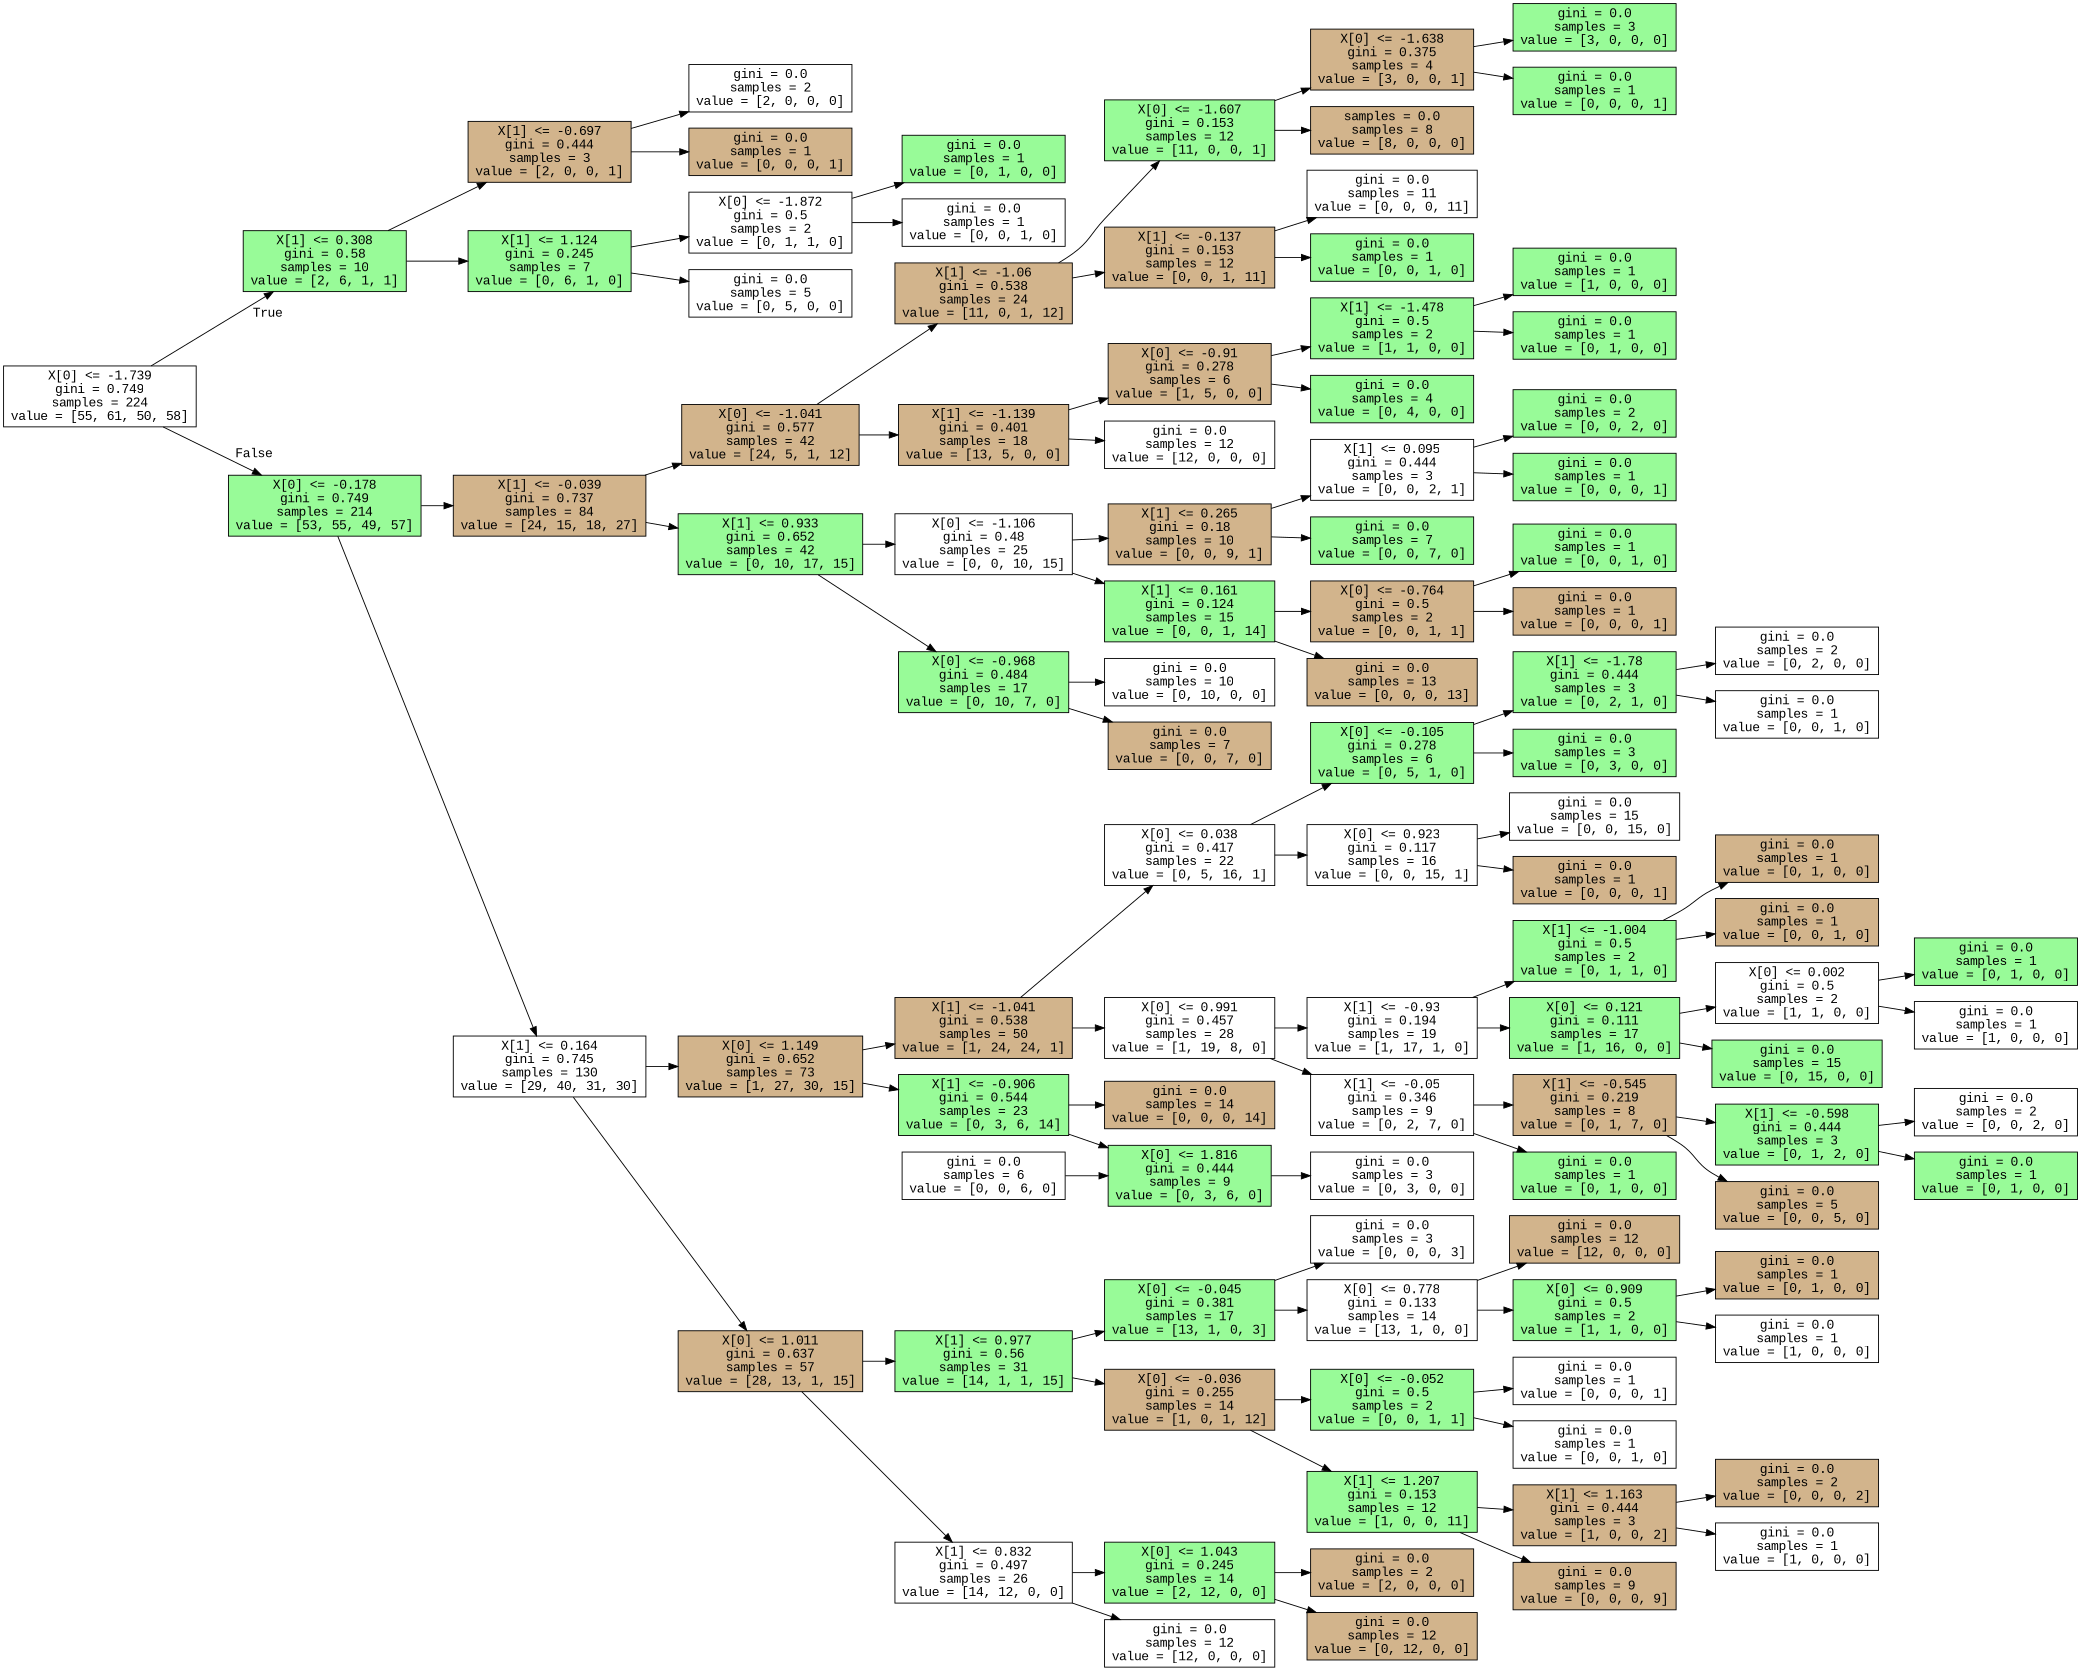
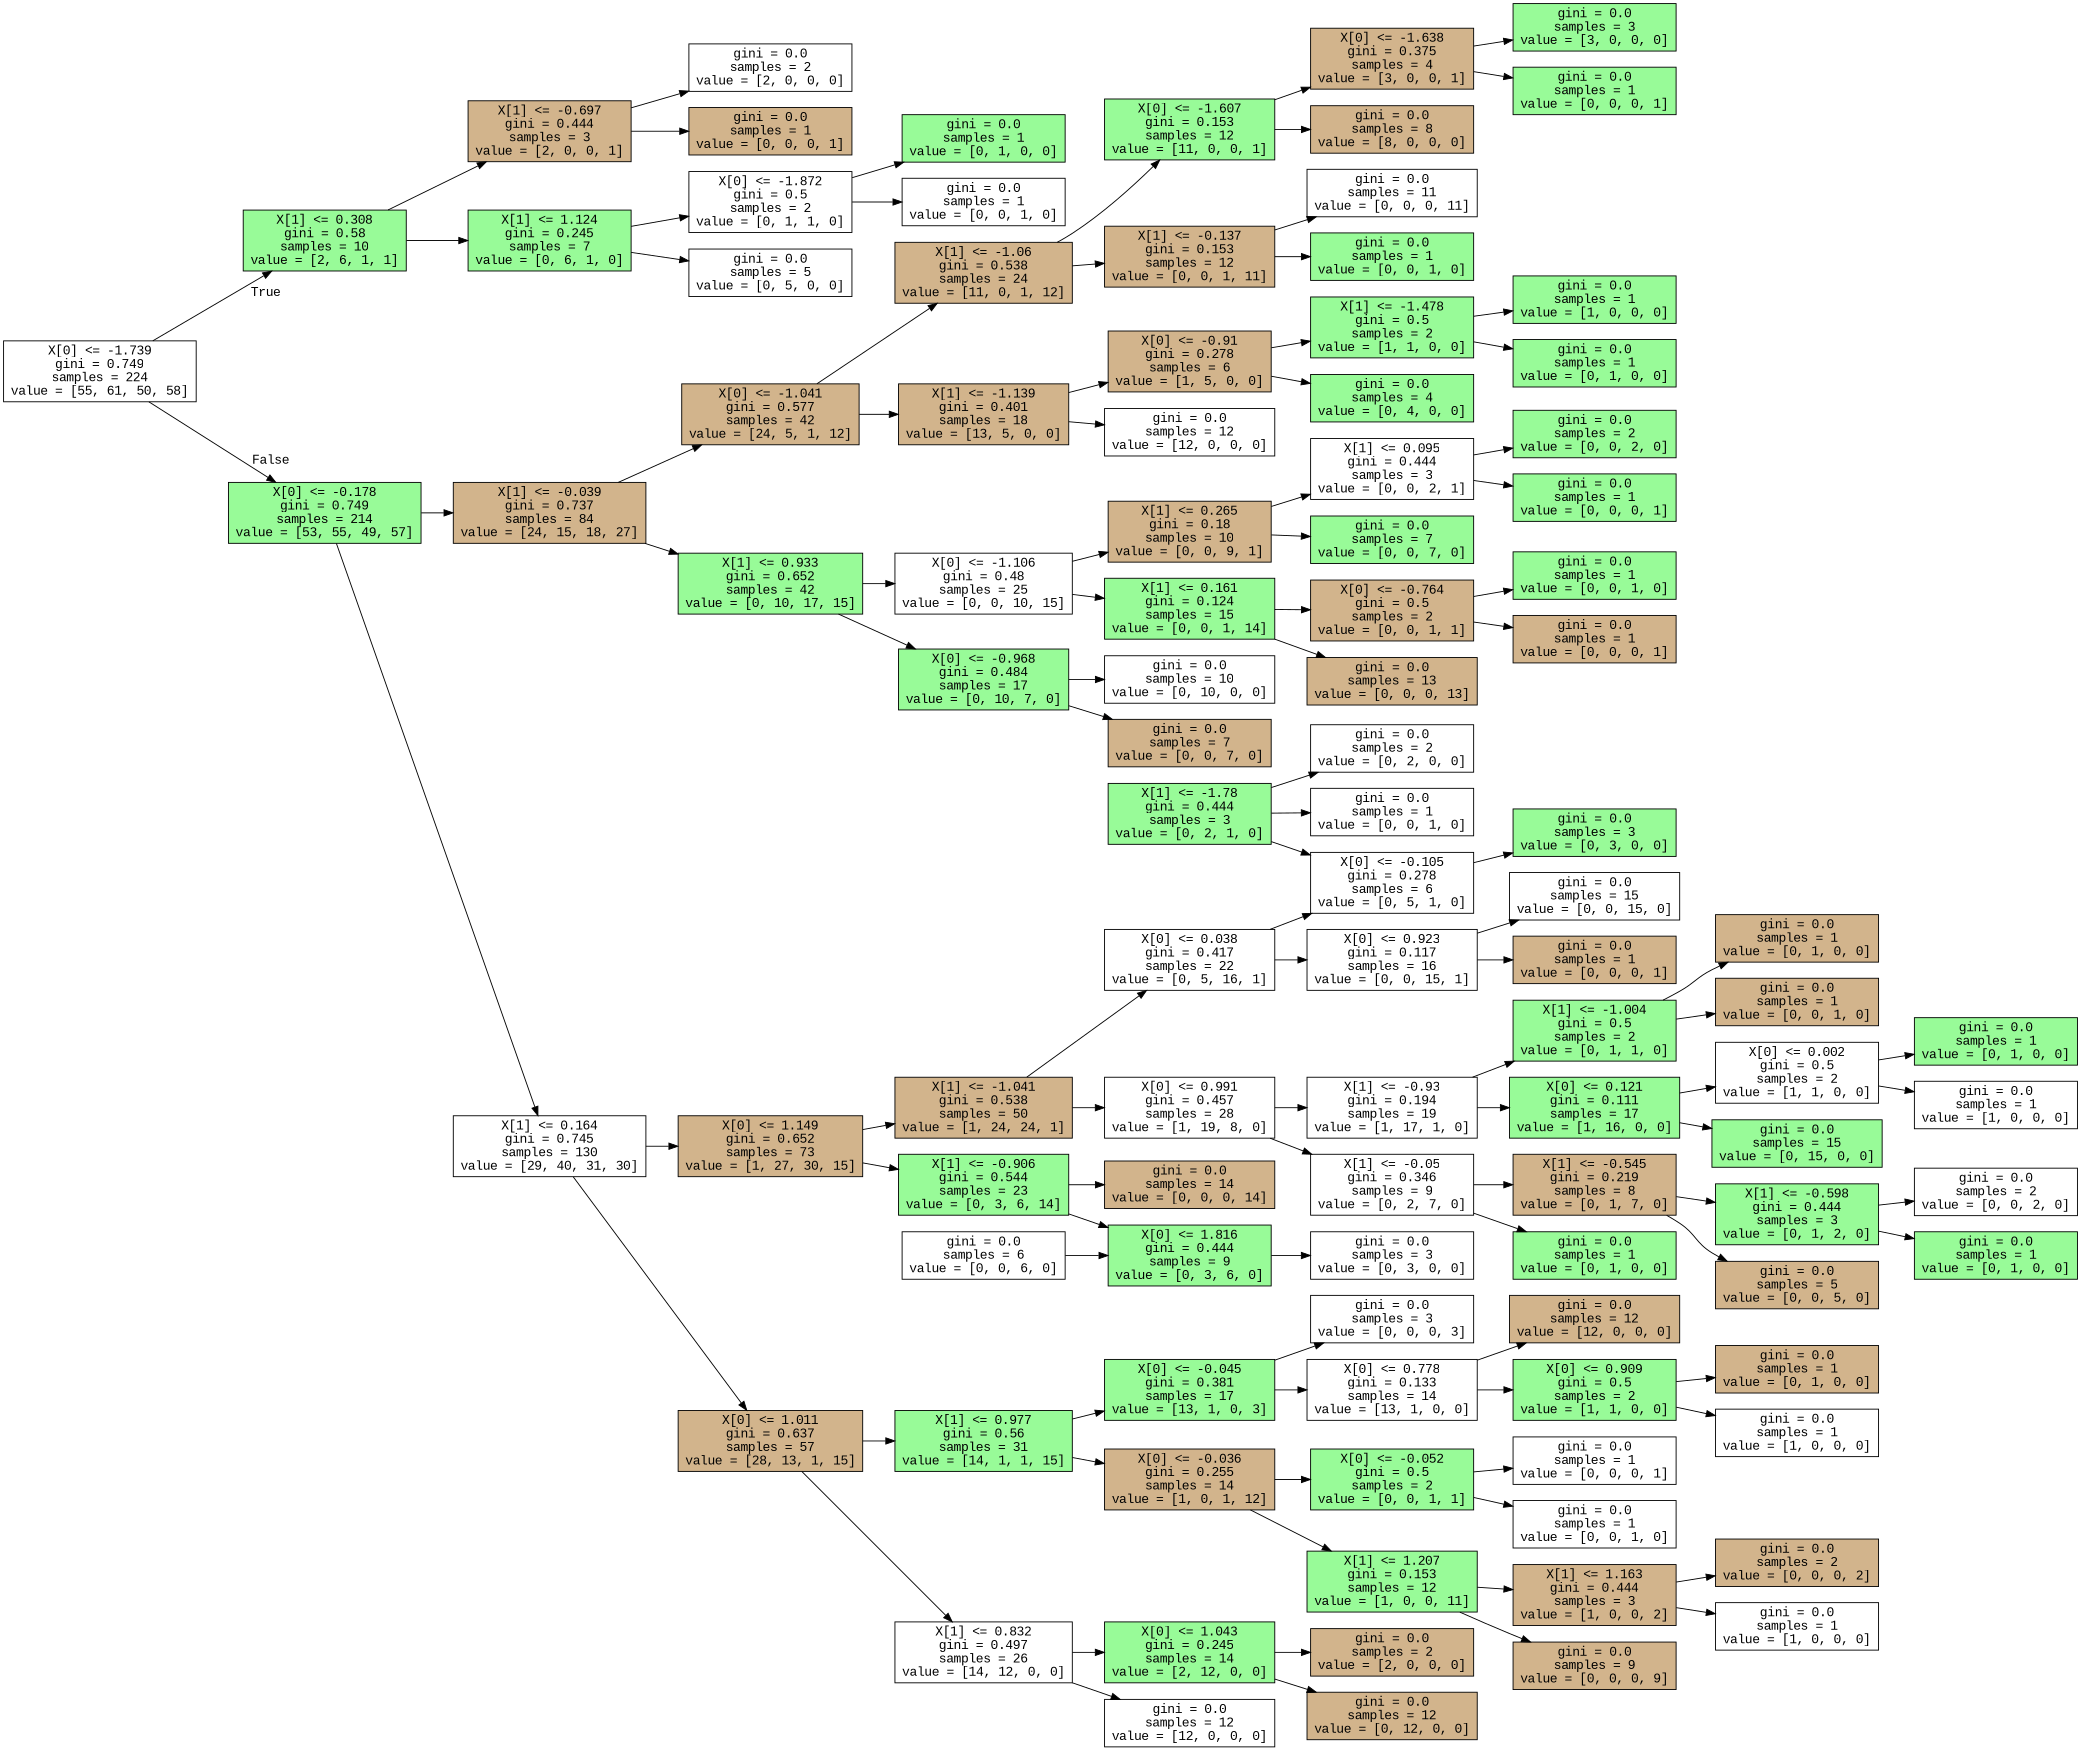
(1392, 130) -> (1392, 129)
(1489, 719) -> (1287, 847)
(1392, 753) -> (1392, 883)
